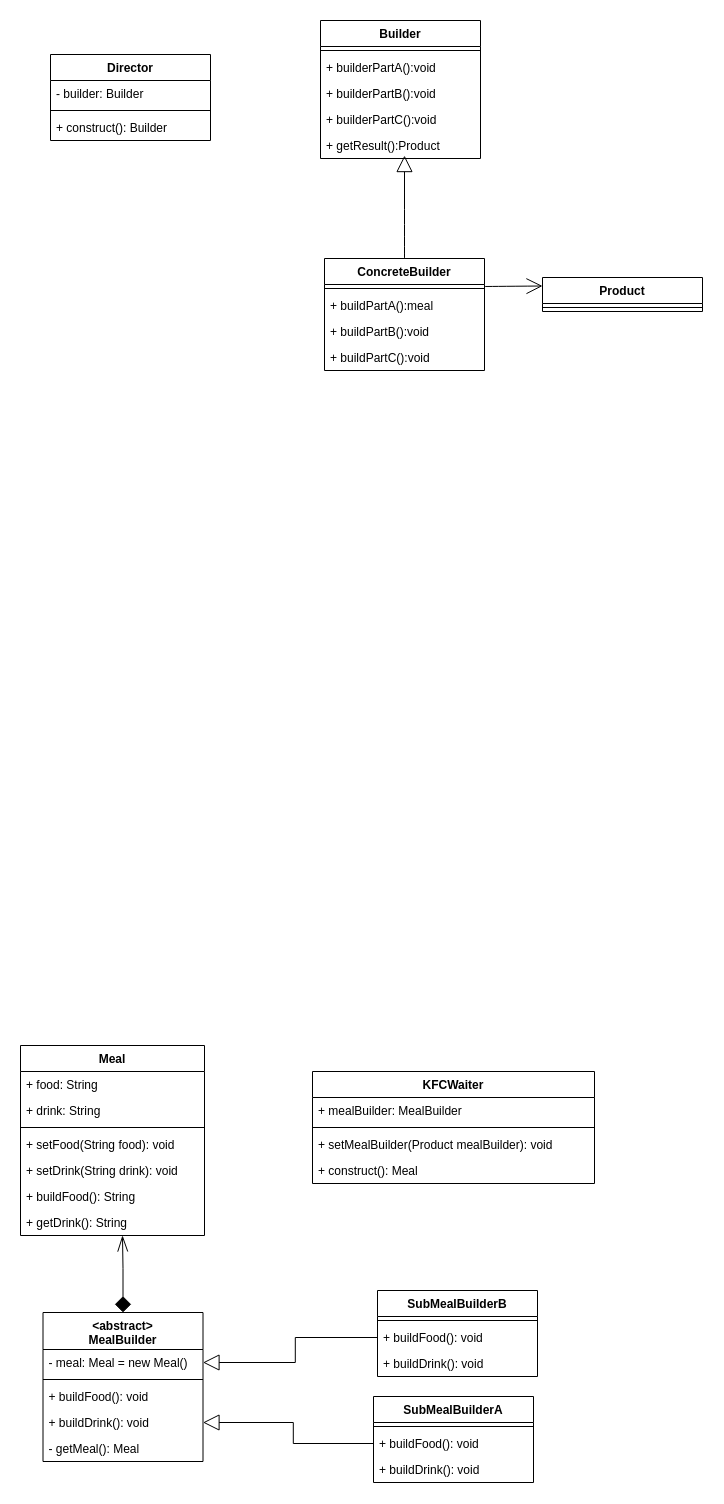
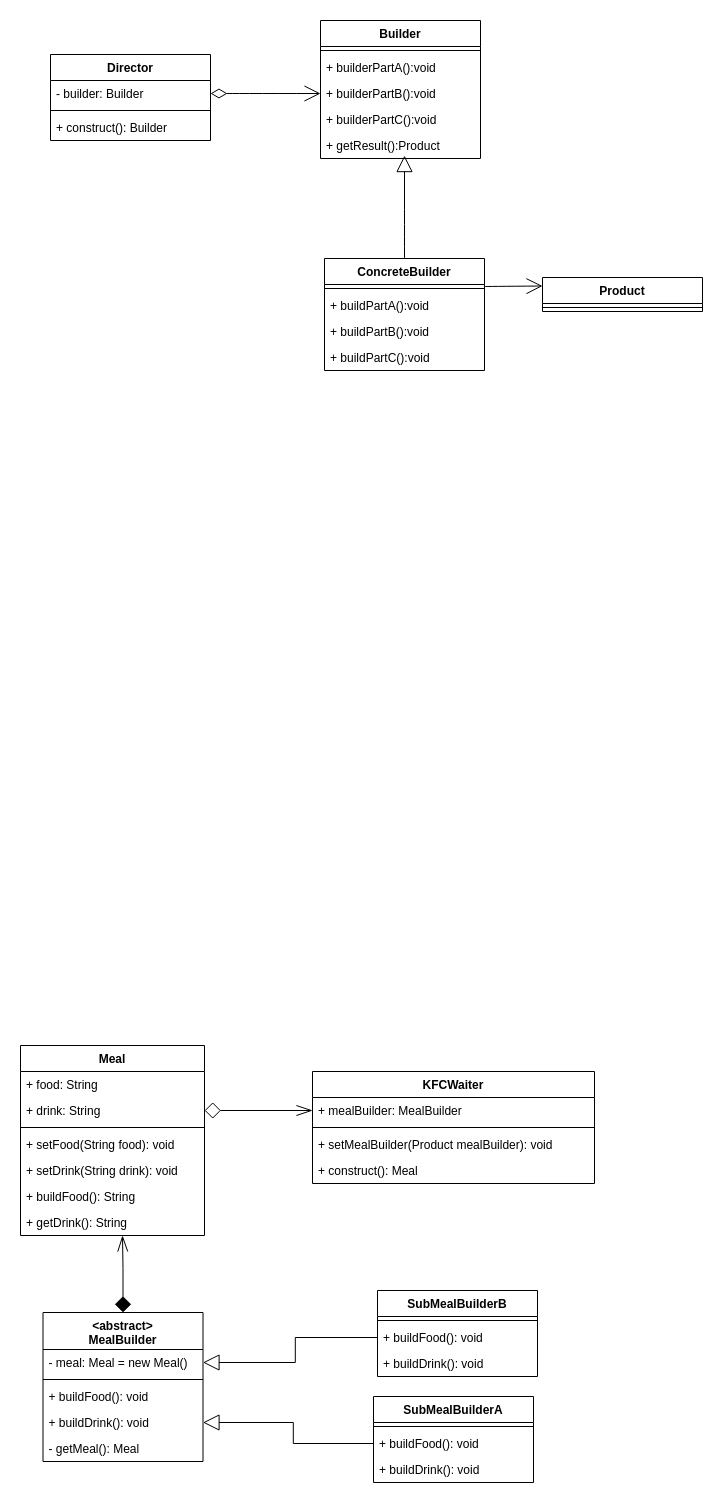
none -> (273, 94)
(386, 306) -> (386, 306)
none -> (265, 1111)
